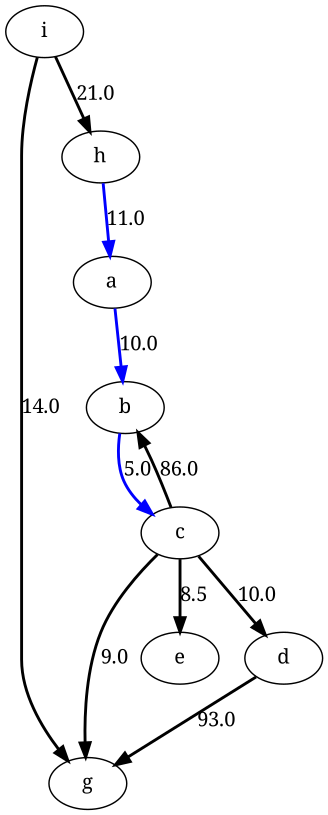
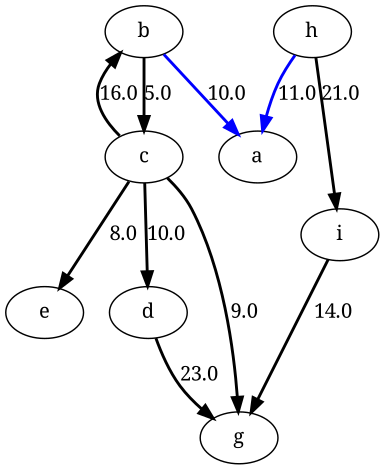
(70, 88) -> (325, 126)
(118, 338) -> (196, 89)
(179, 470) -> (119, 94)
(121, 472) -> (144, 87)
(194, 596) -> (123, 235)
(217, 721) -> (199, 375)
